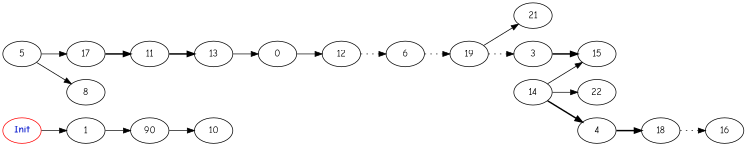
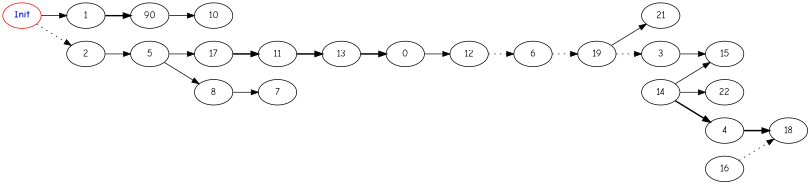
none -> (86, 54)
(242, 54) -> (370, 54)
(561, 54) -> (689, 54)
none -> (278, 92)
(114, 131) -> (114, 16)
(689, 131) -> (753, 152)
